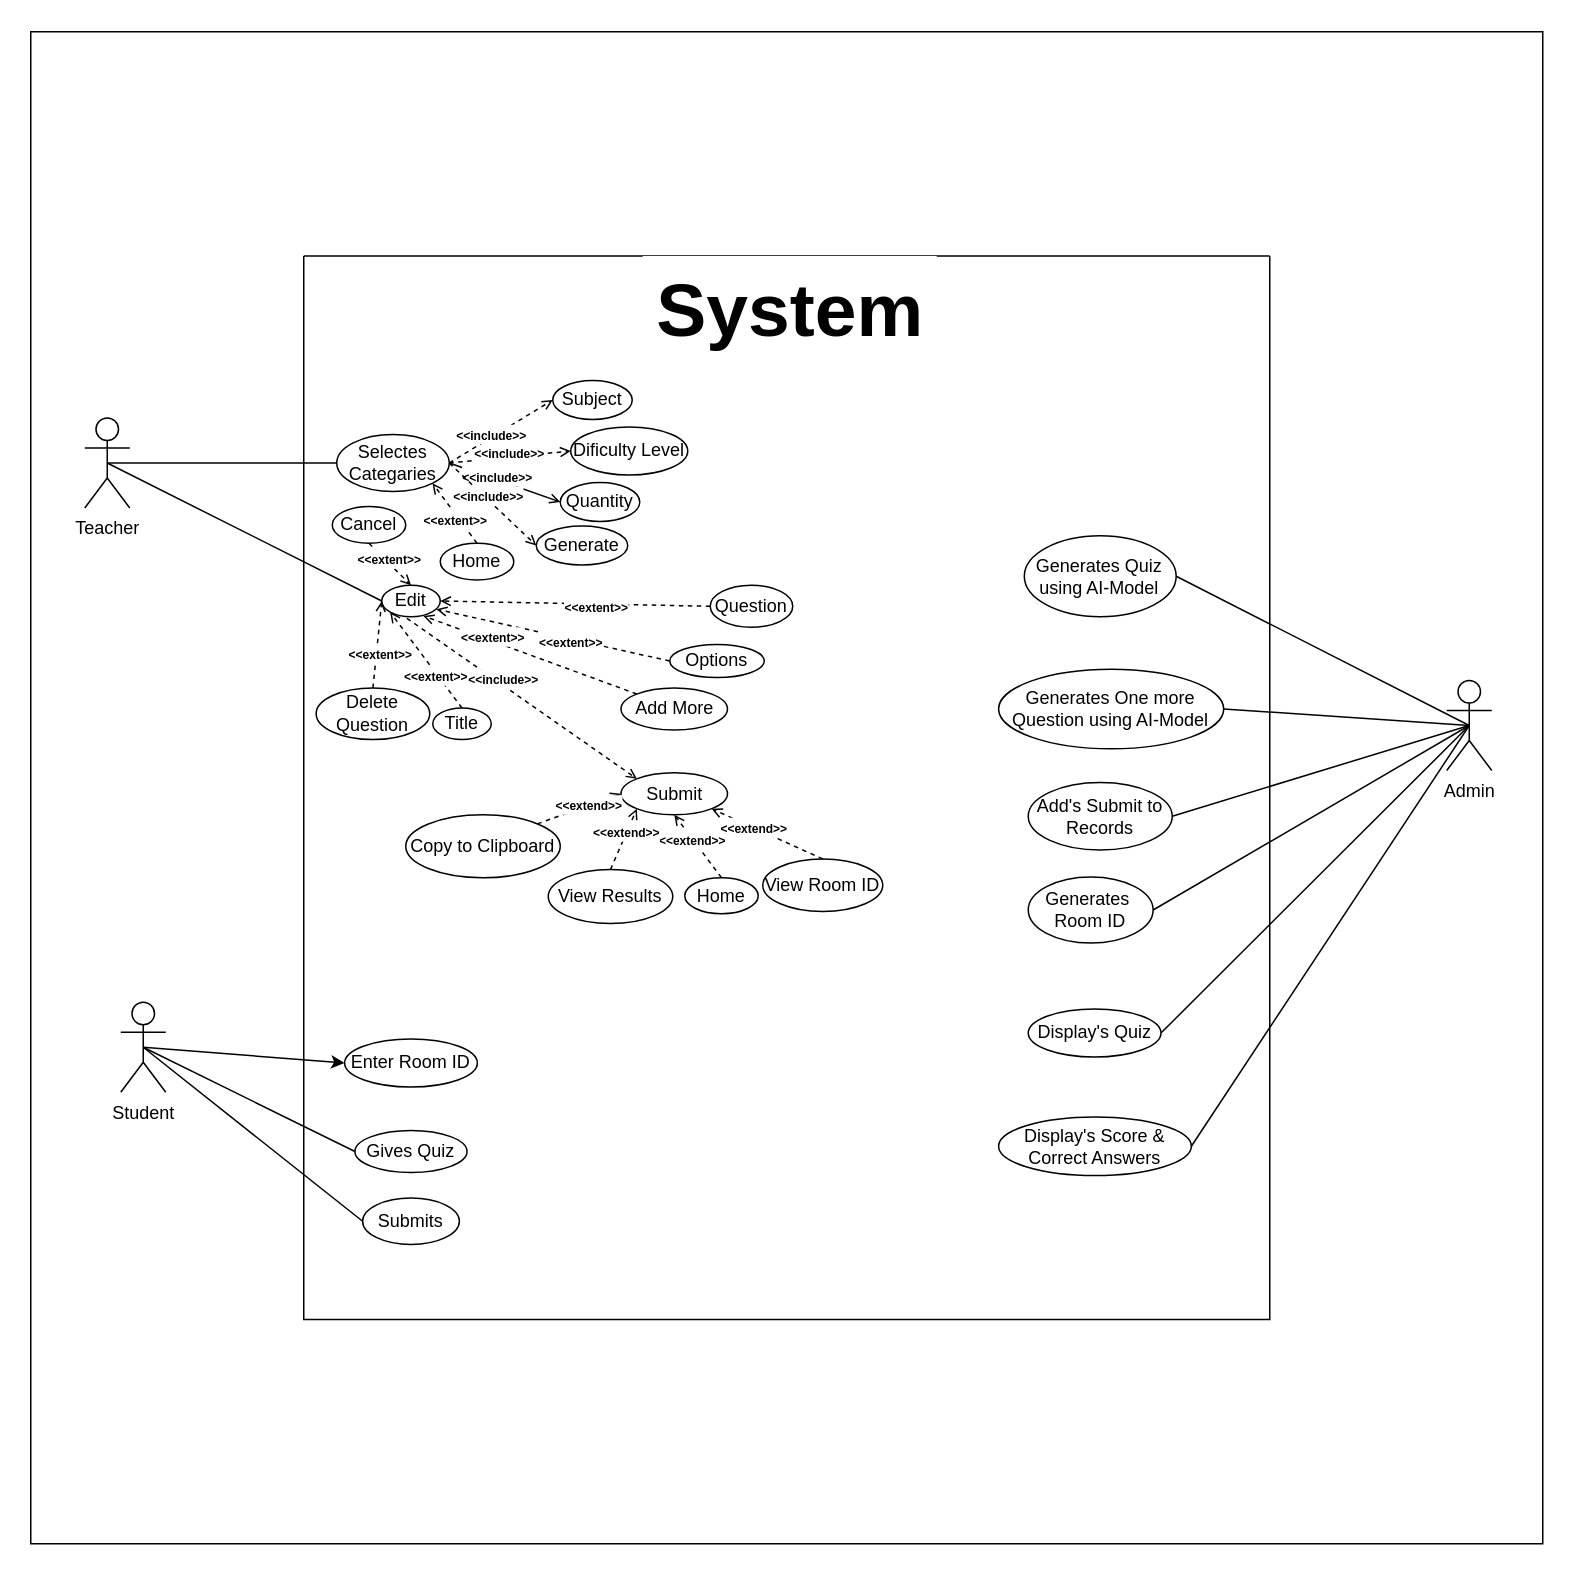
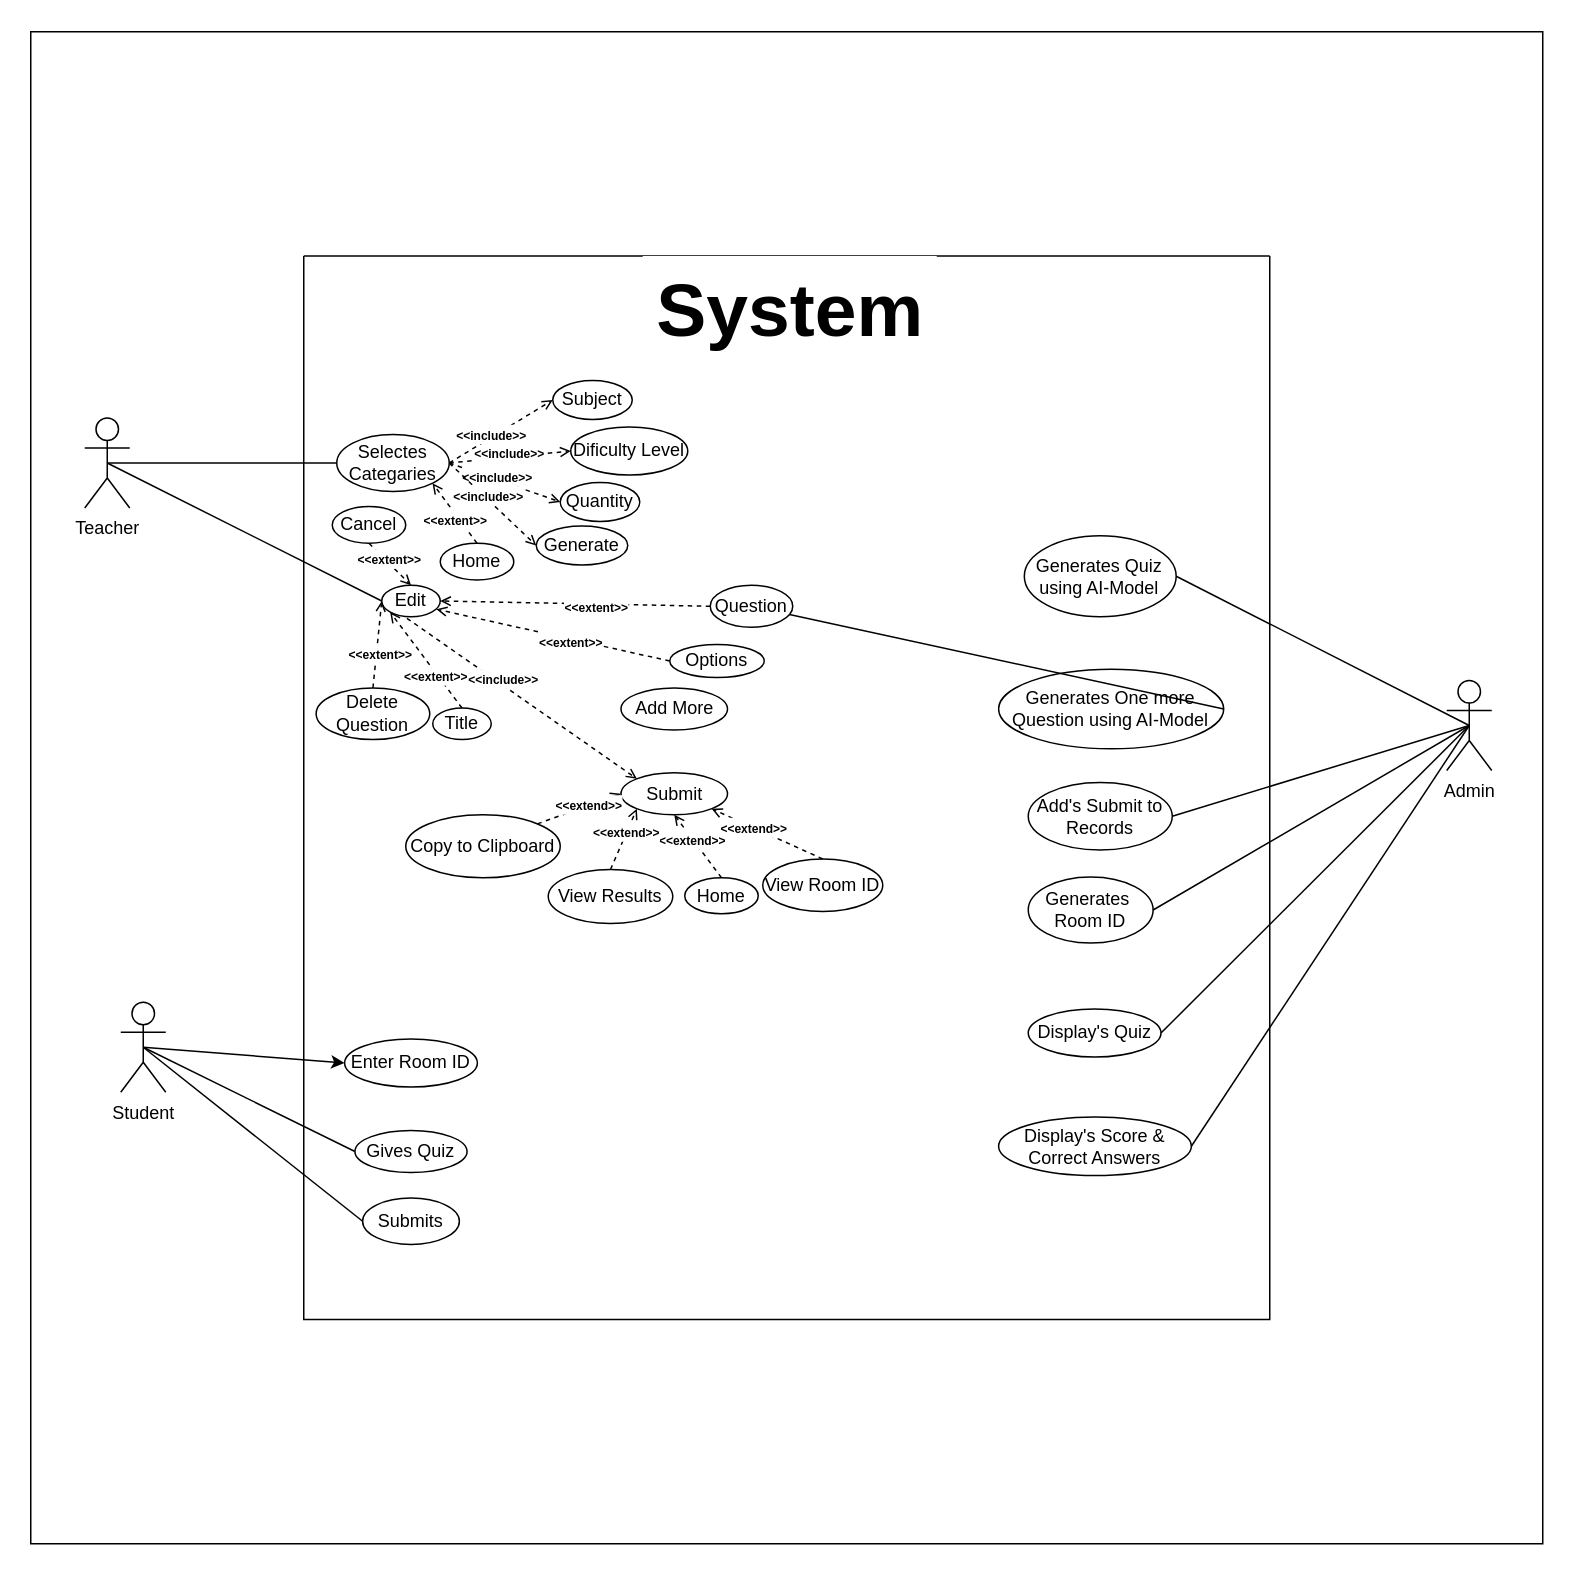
(539, 494) -> (539, 494)
(572, 670) -> none
(1343, 717) -> (1007, 661)
